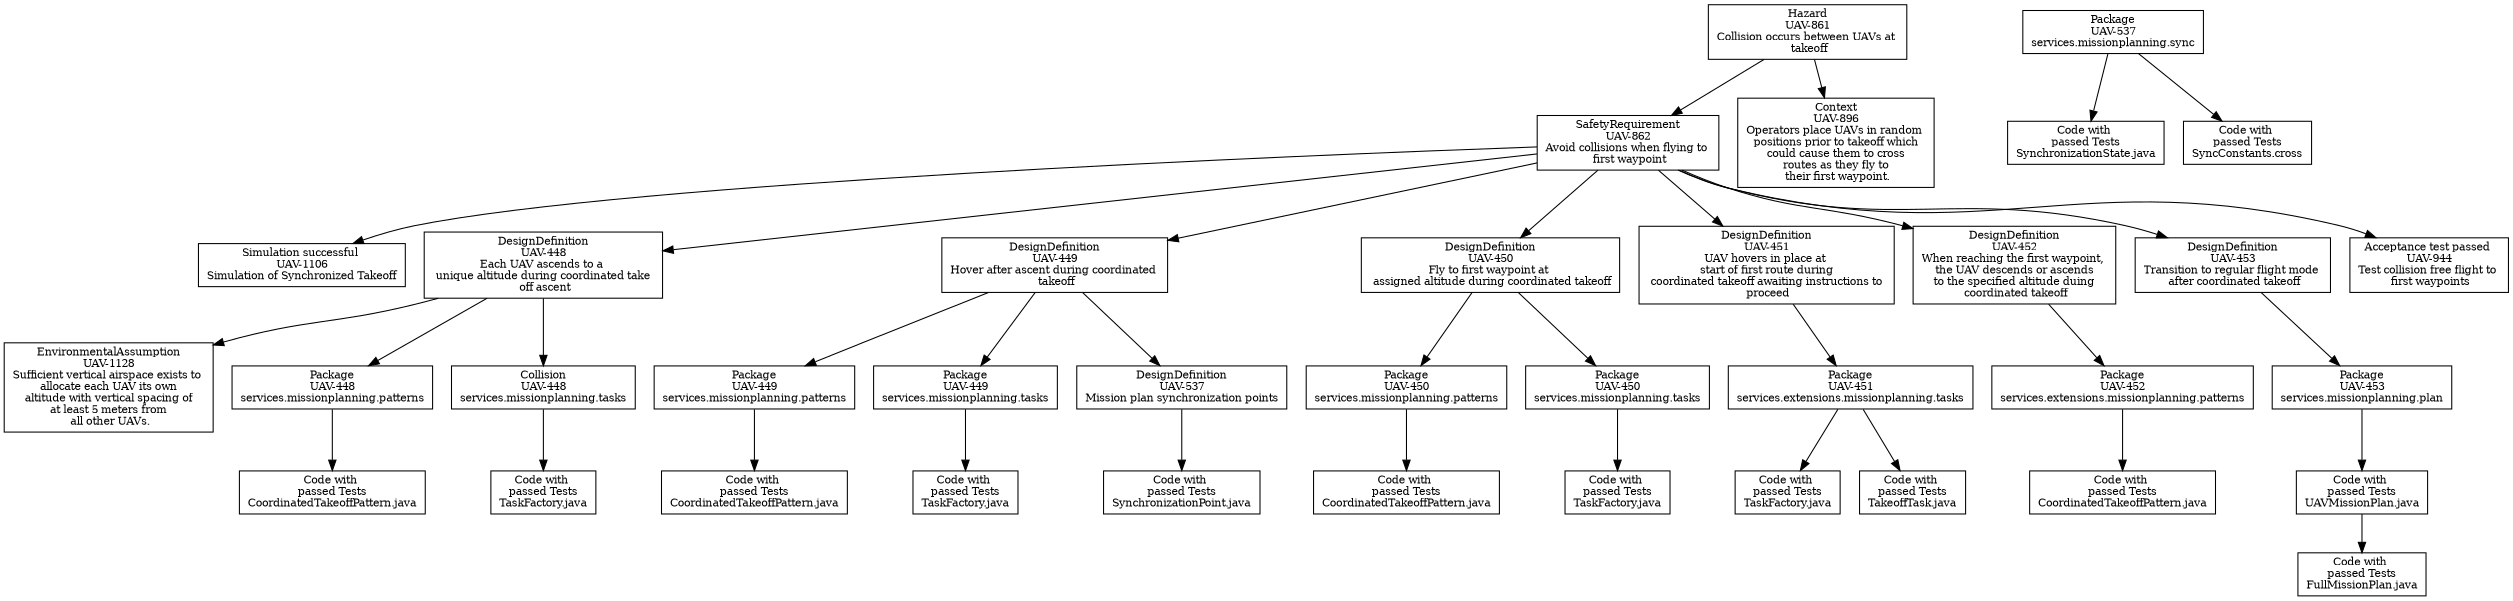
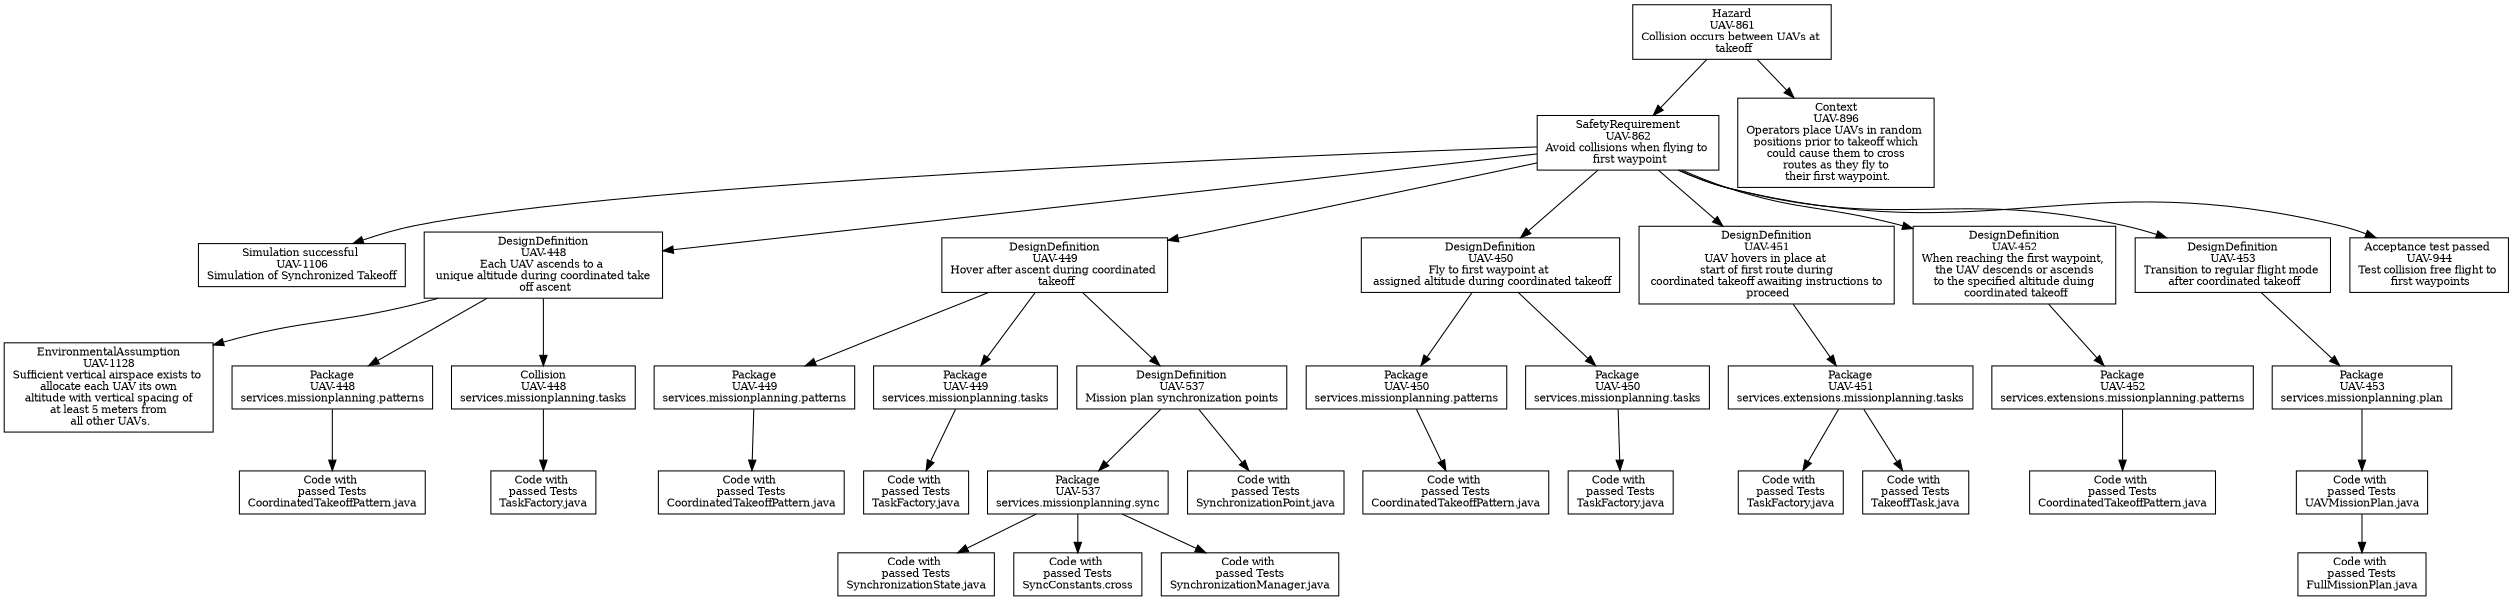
none -> (1134, 436)
none -> (1250, 574)
